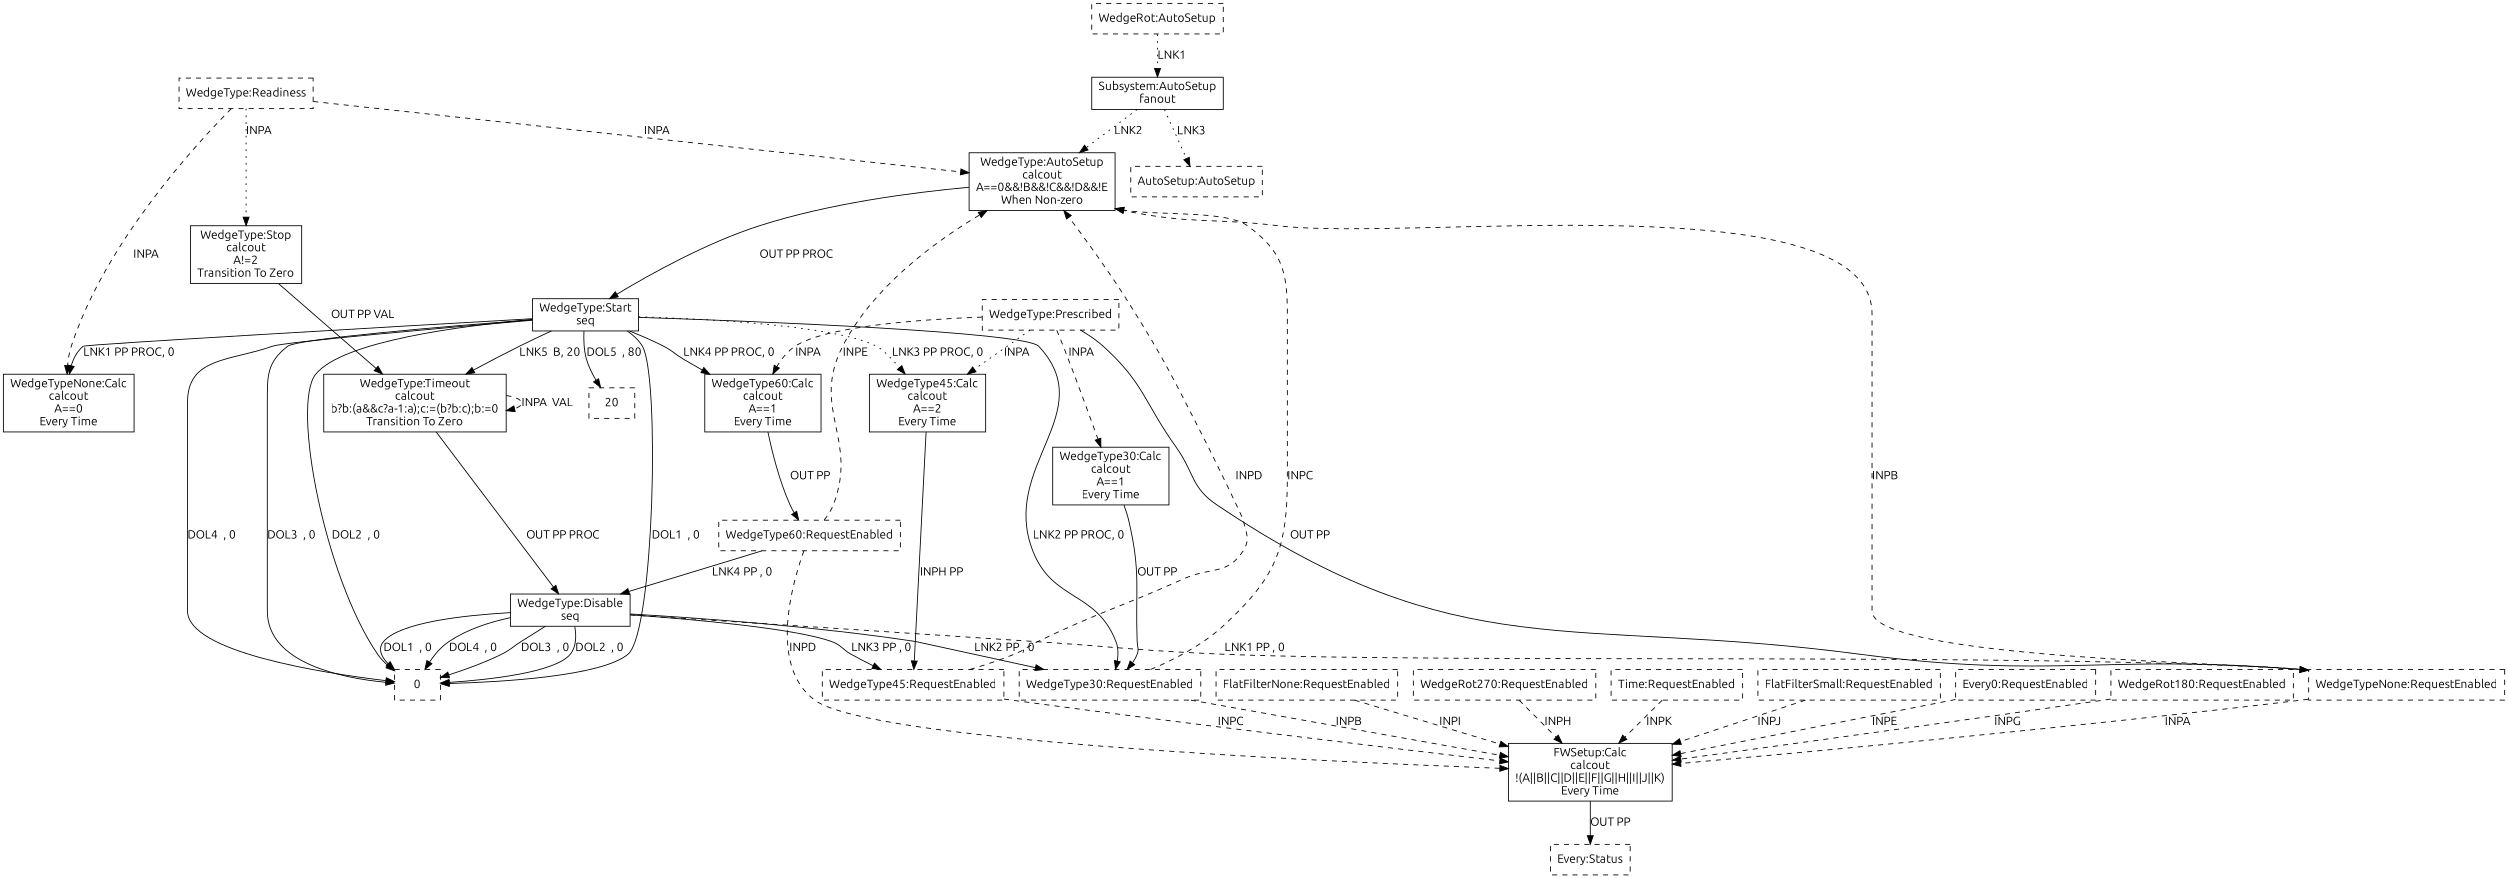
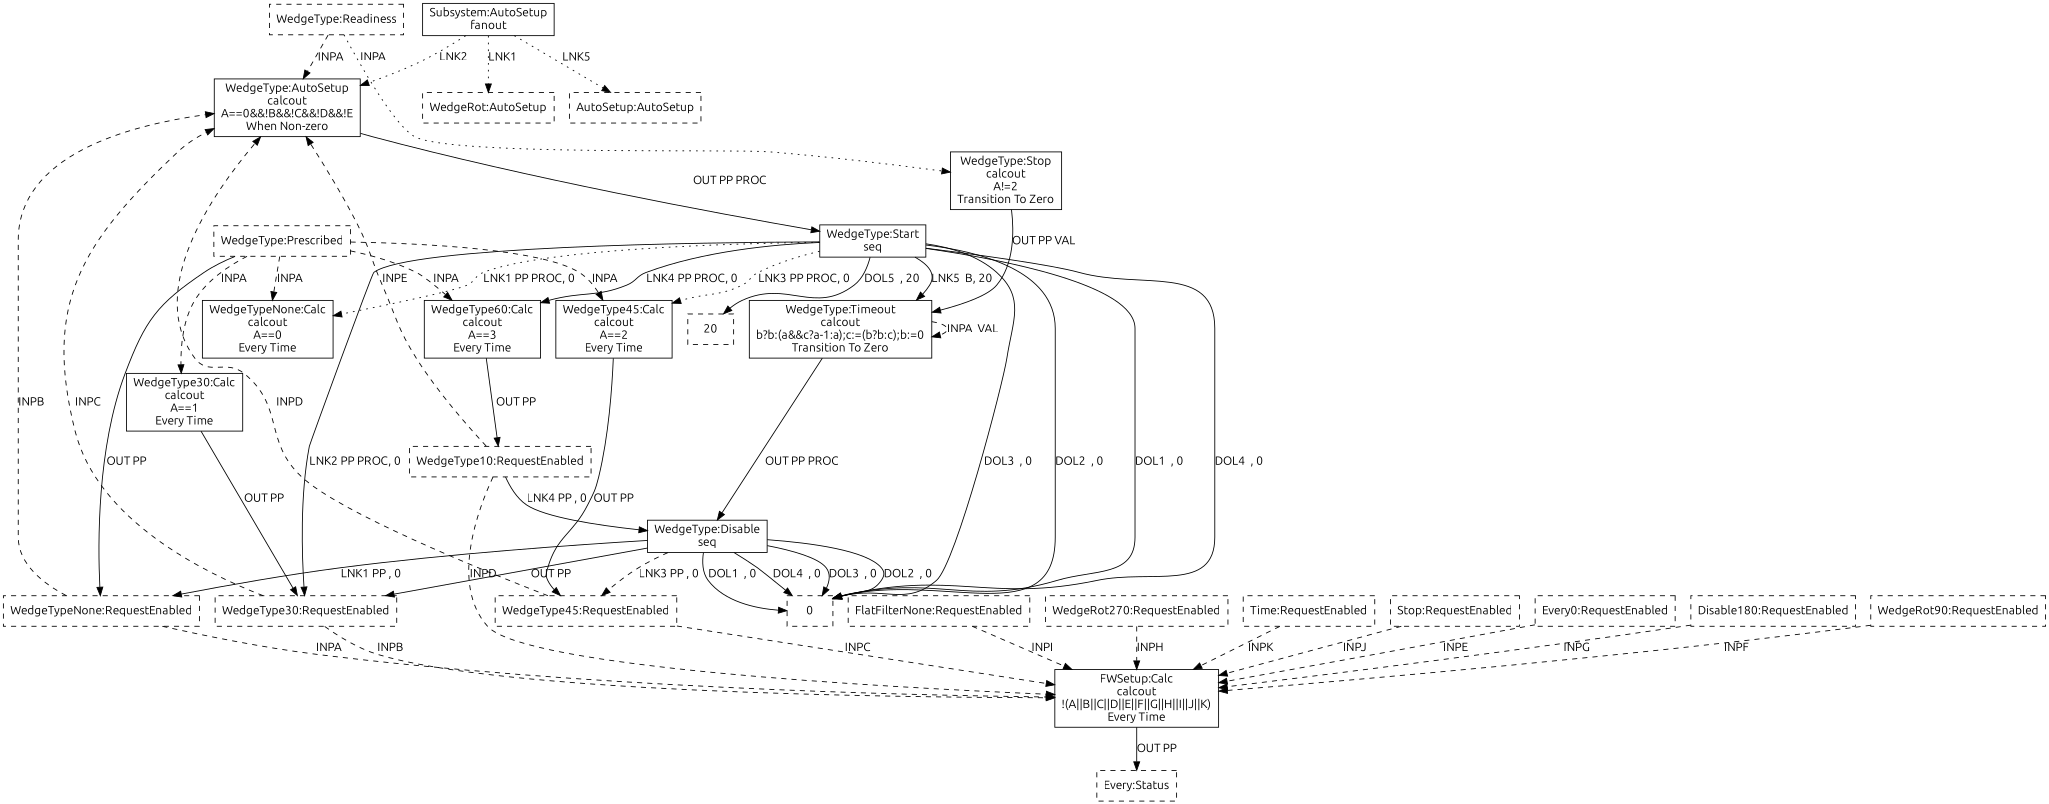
(1158, 51) -> (488, 60)
(1194, 131) -> (579, 57)
(133, 227) -> (277, 274)
(296, 332) -> (576, 255)
(1002, 350) -> (468, 248)
(614, 353) -> (892, 279)
(763, 403) -> (482, 329)
(810, 535) -> (500, 462)
(943, 572) -> (615, 499)
none -> (1958, 611)
(793, 632) -> (637, 569)
(1005, 648) -> (552, 574)
(1464, 658) -> (413, 559)
(1849, 685) -> (1455, 611)
(2202, 685) -> (1773, 611)
